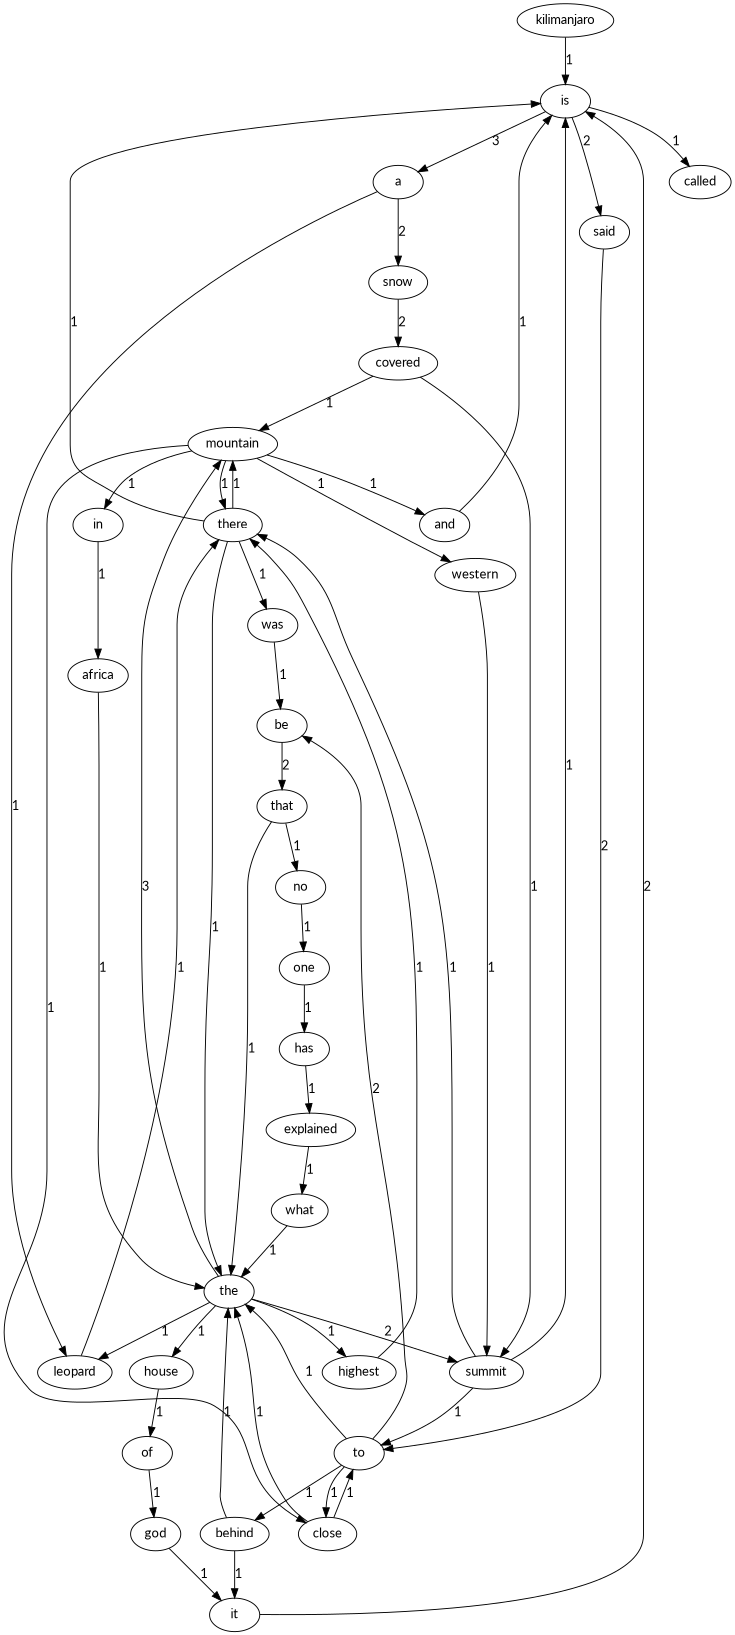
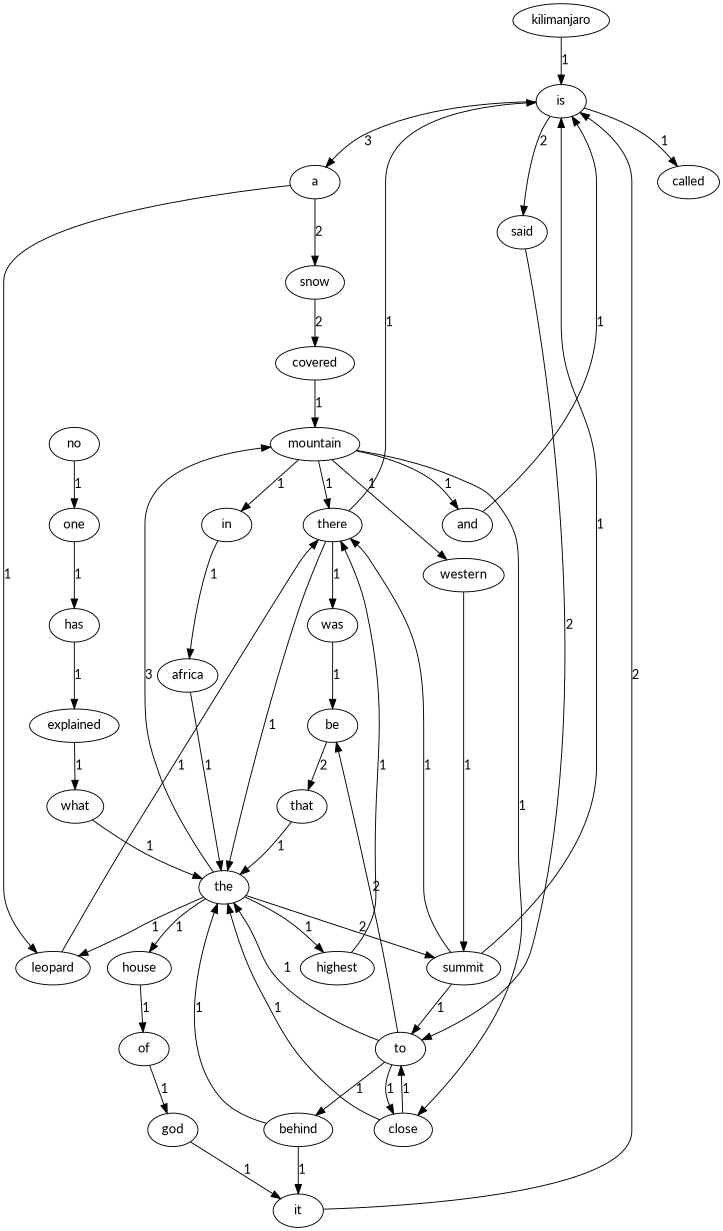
(233, 489) -> none
(290, 842) -> none
(530, 844) -> none
